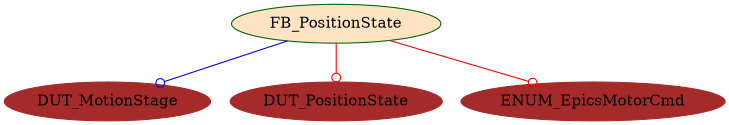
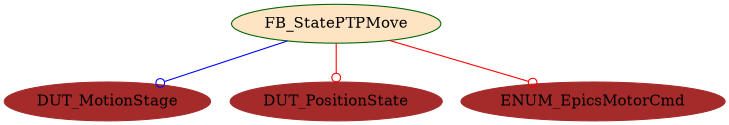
(336, 24) -> (336, 24)
